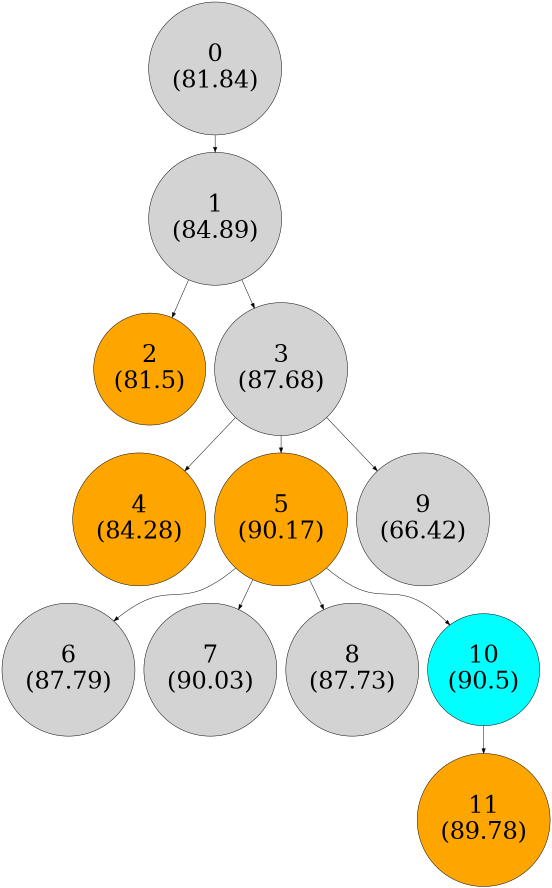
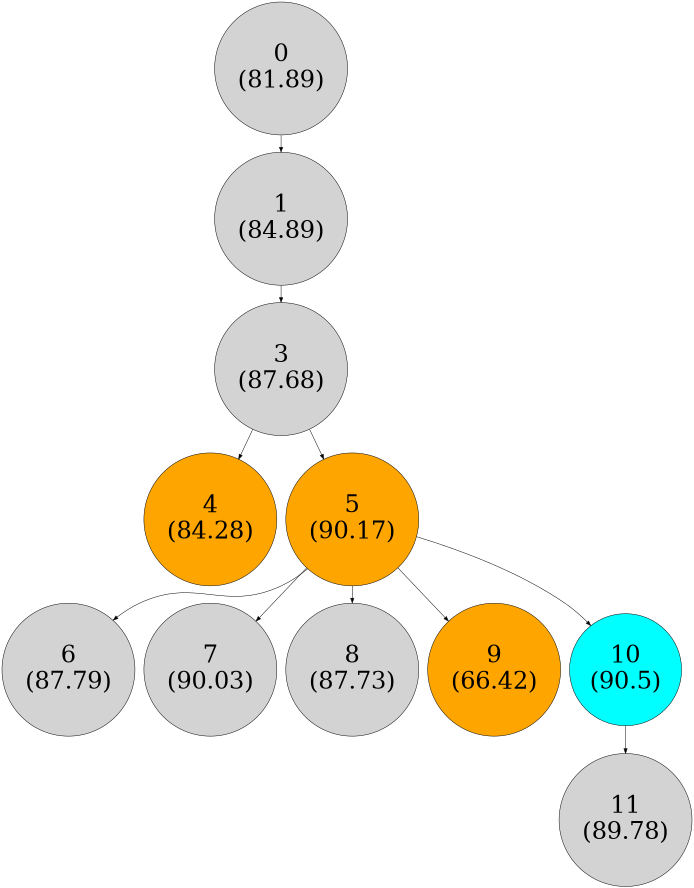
(215, 68) -> (281, 68)
(150, 369) -> none
(350, 442) -> (421, 593)
(423, 519) -> (494, 670)
(484, 820) -> (626, 820)
